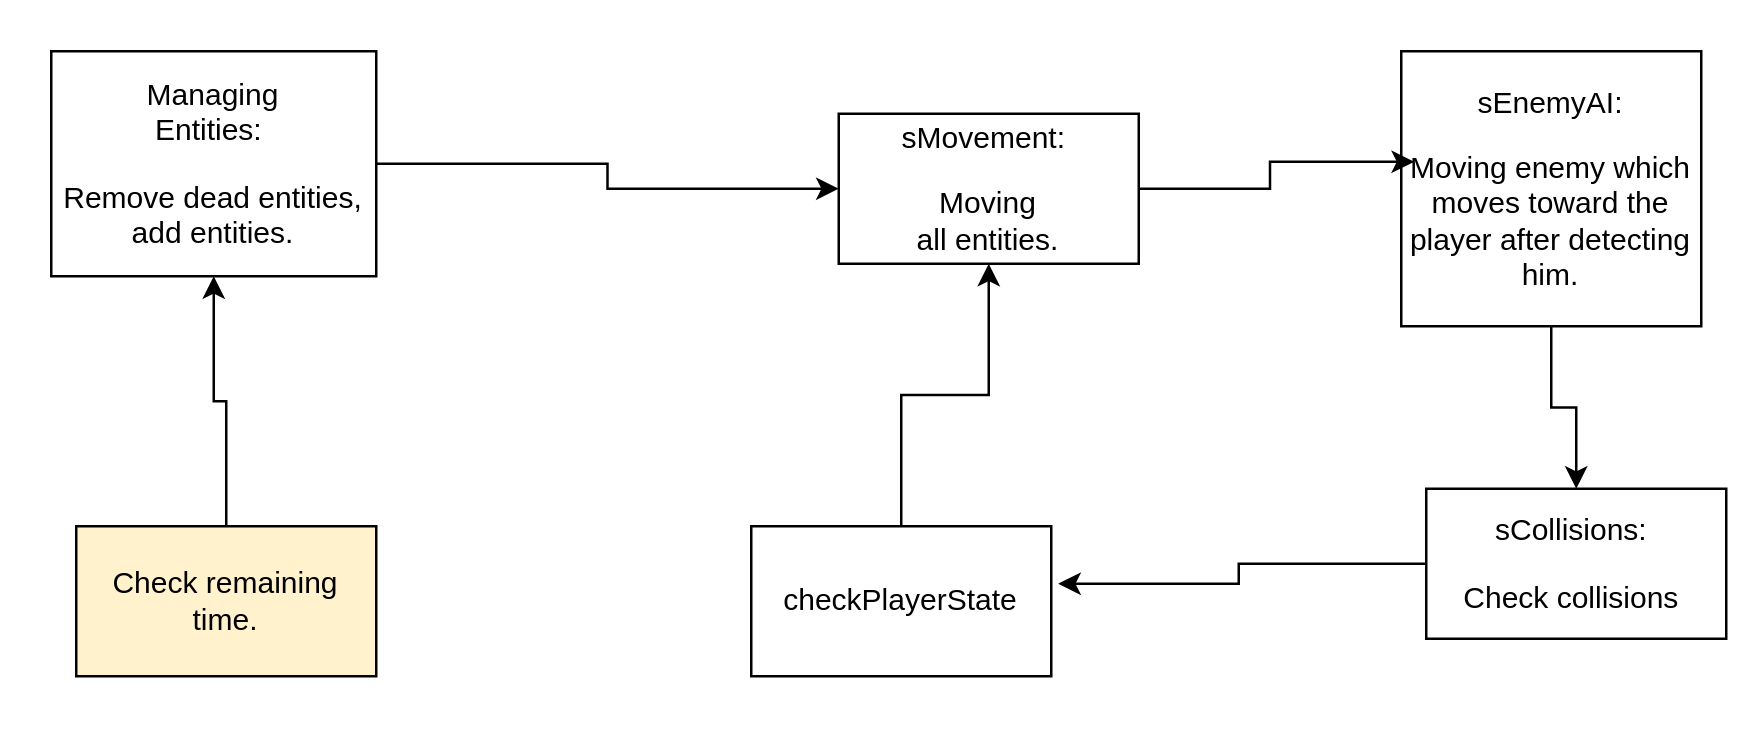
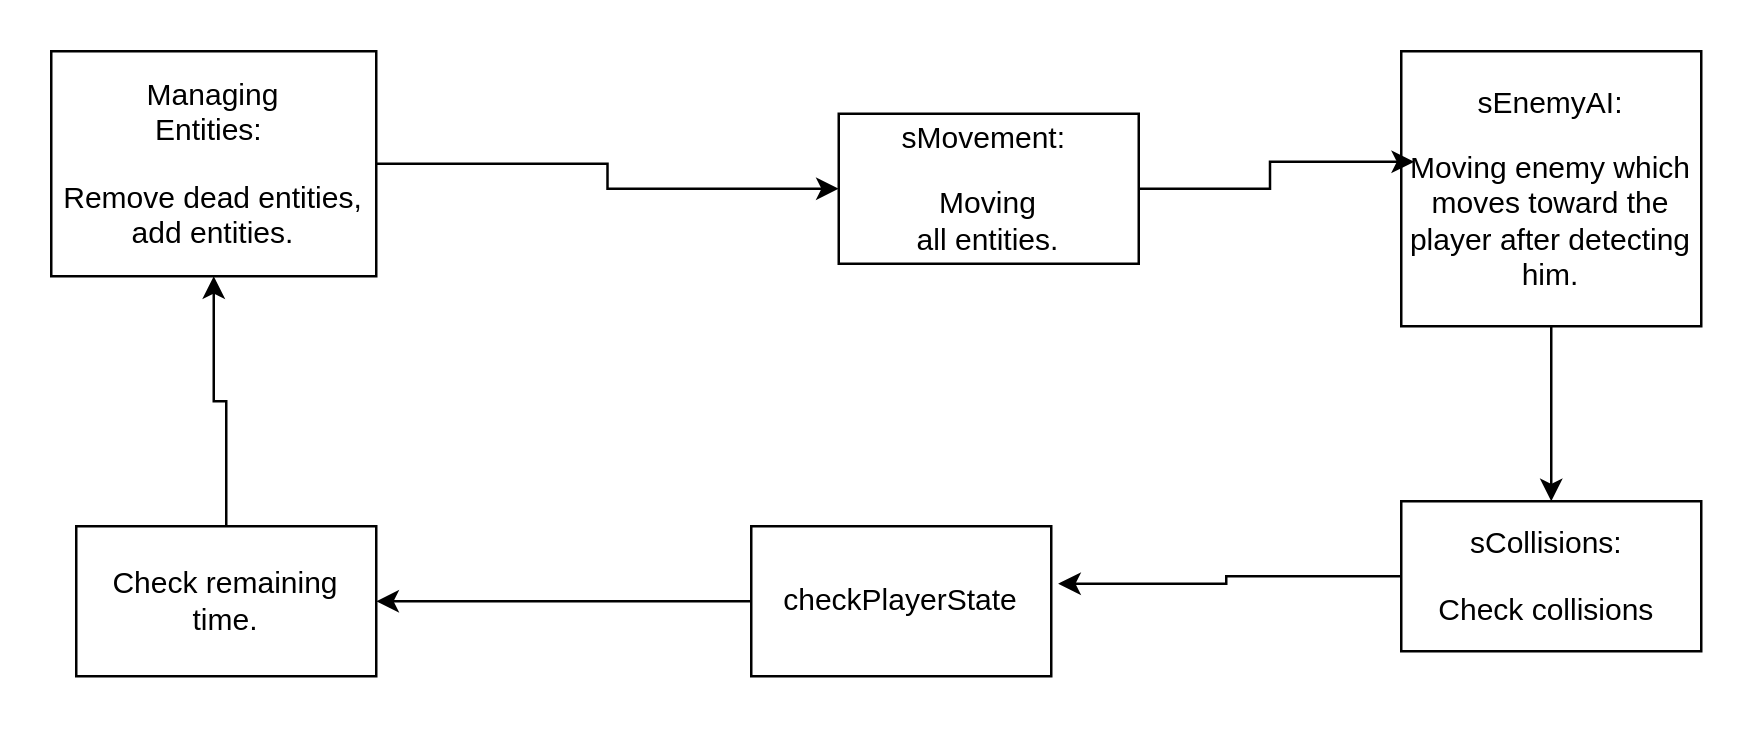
(936, 395) -> (572, 601)
(1576, 564) -> (1551, 576)
(226, 601) -> (226, 601)
